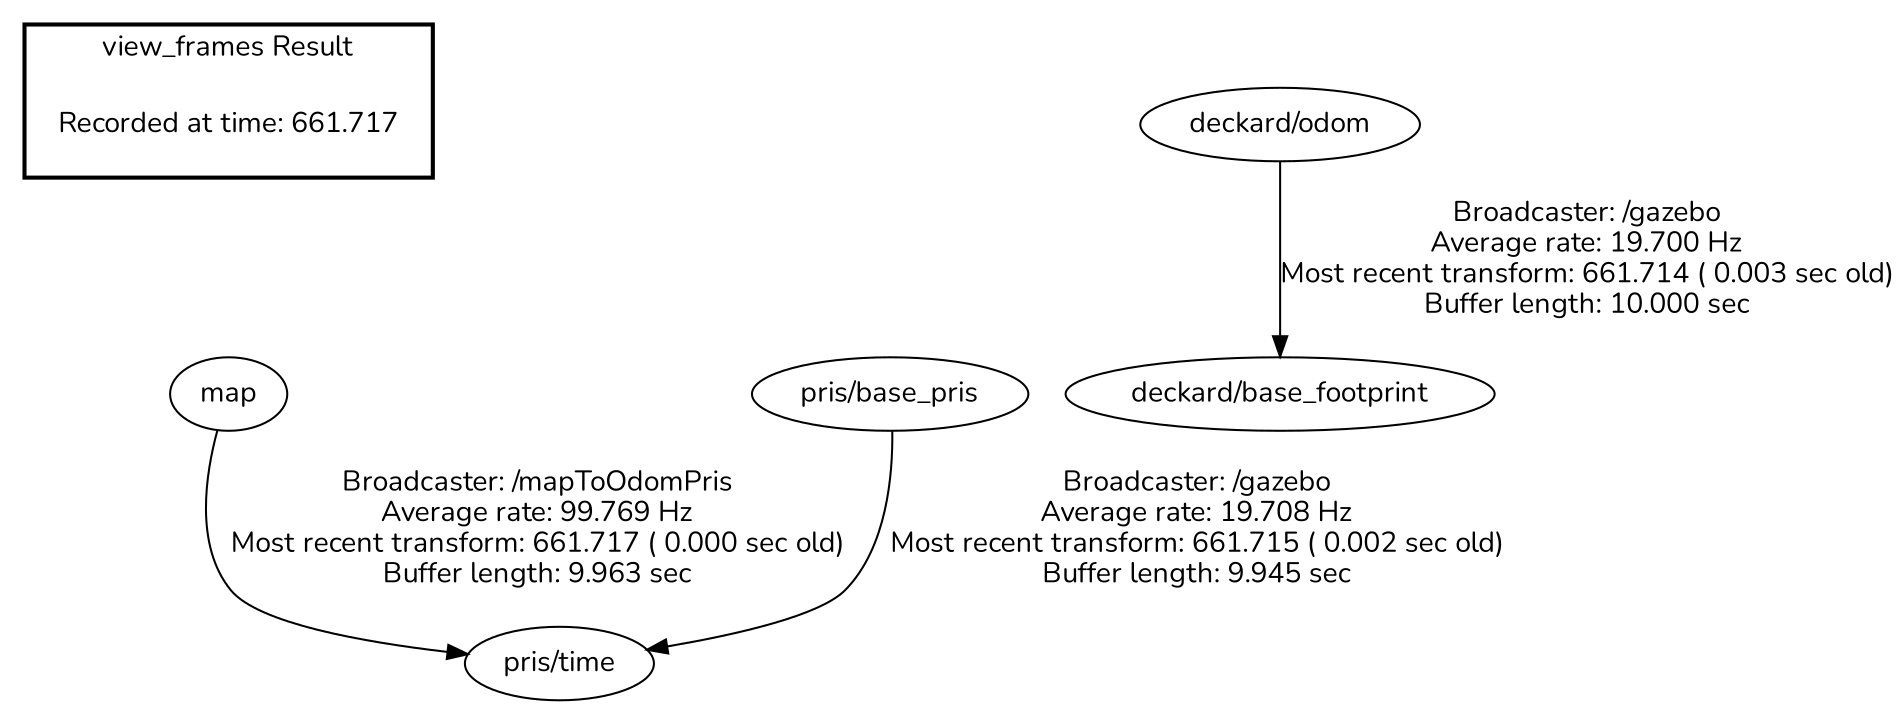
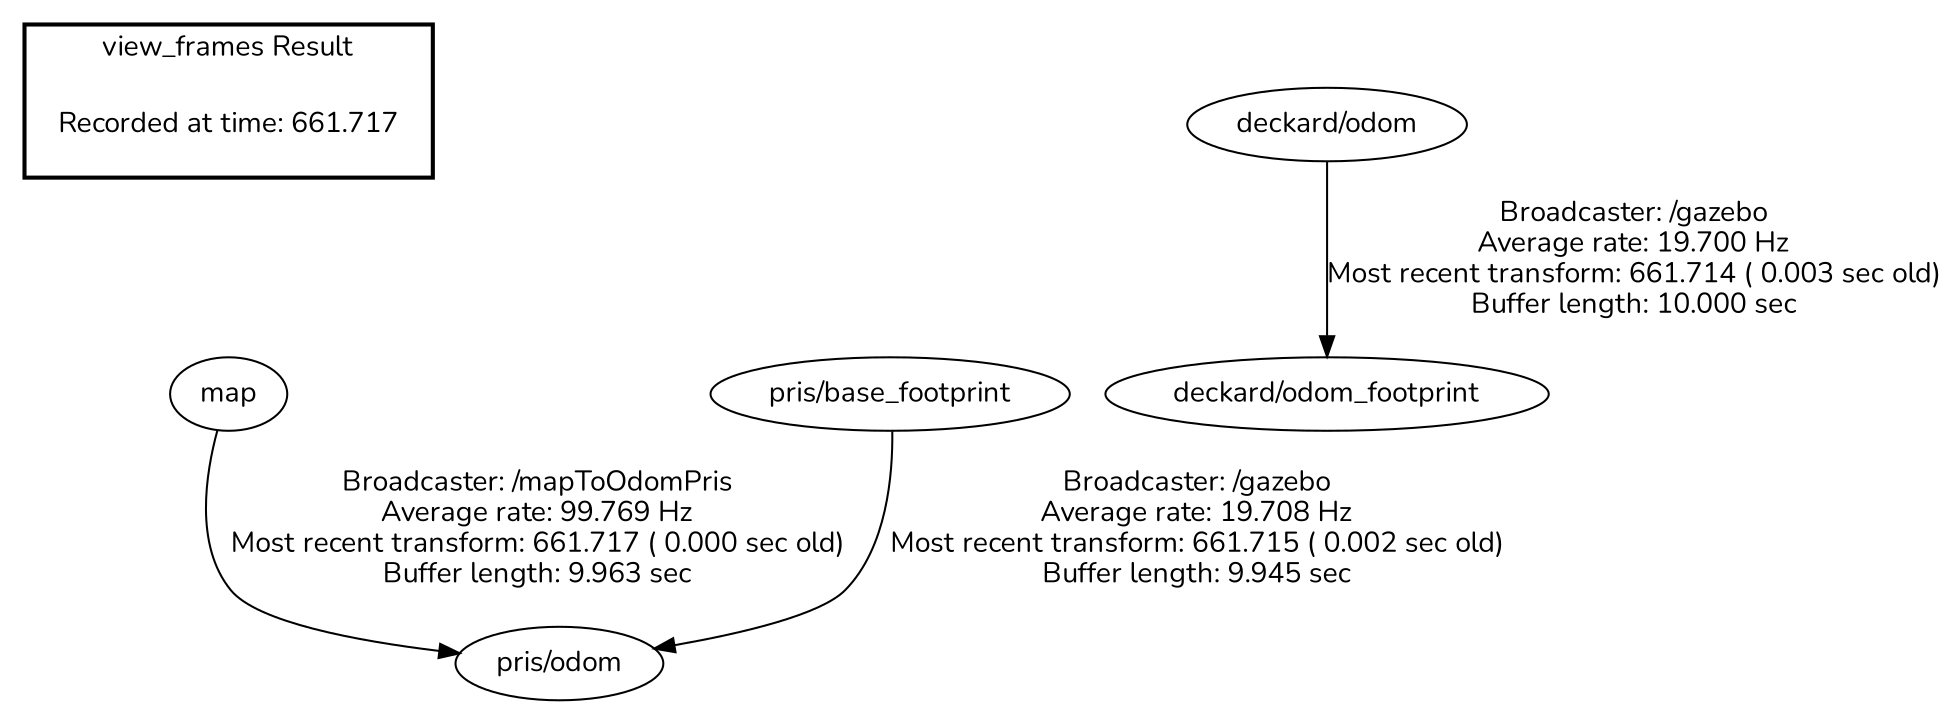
(890, 394) -> (890, 394)
(1280, 394) -> (1327, 394)
(559, 664) -> (559, 664)
